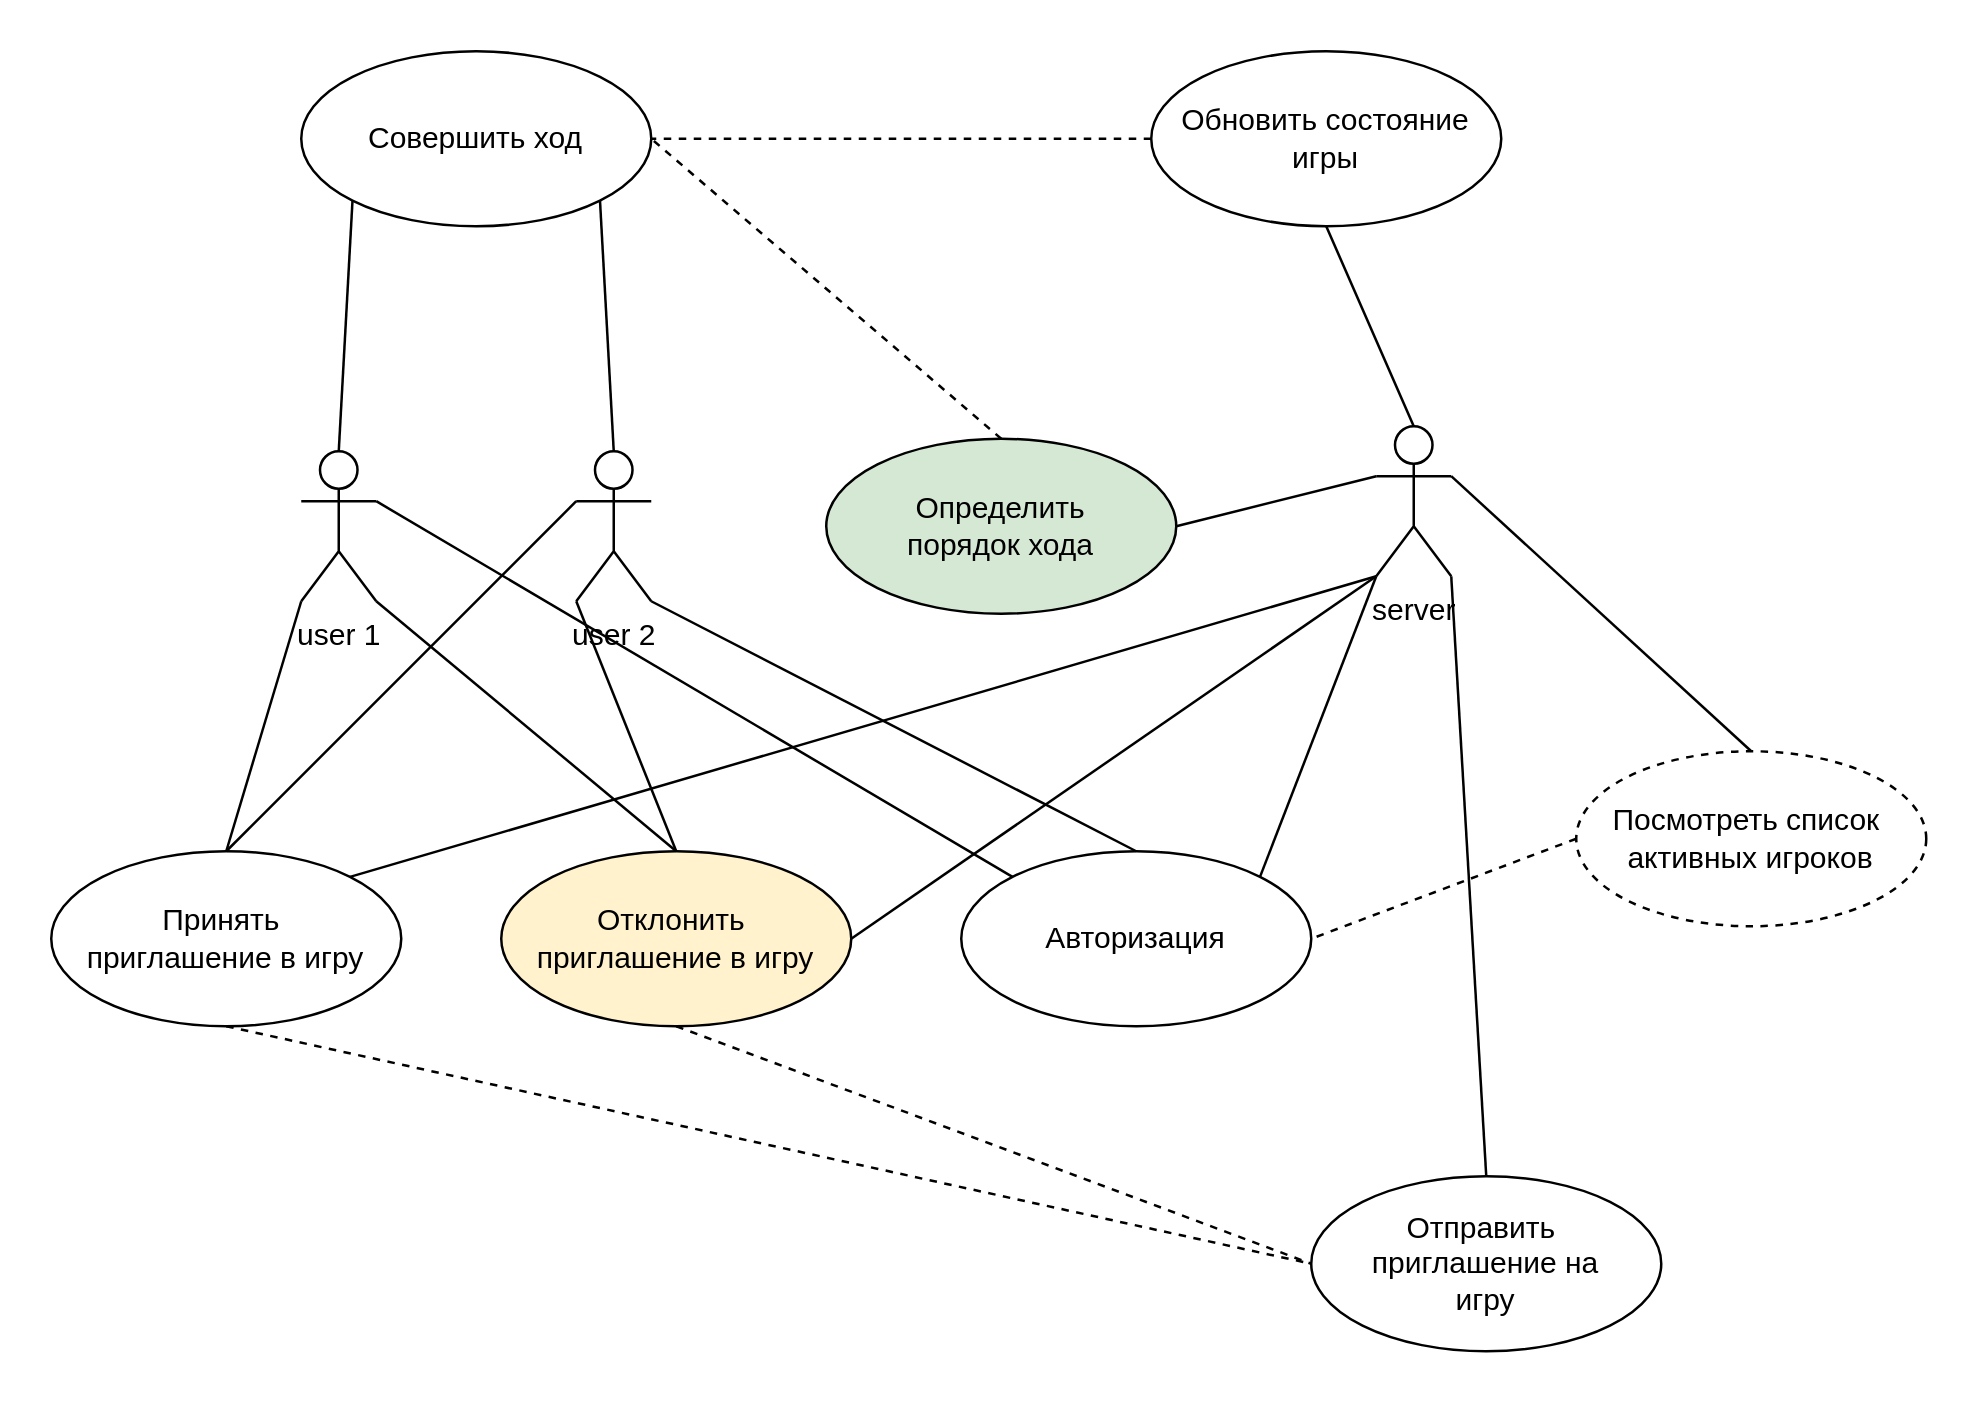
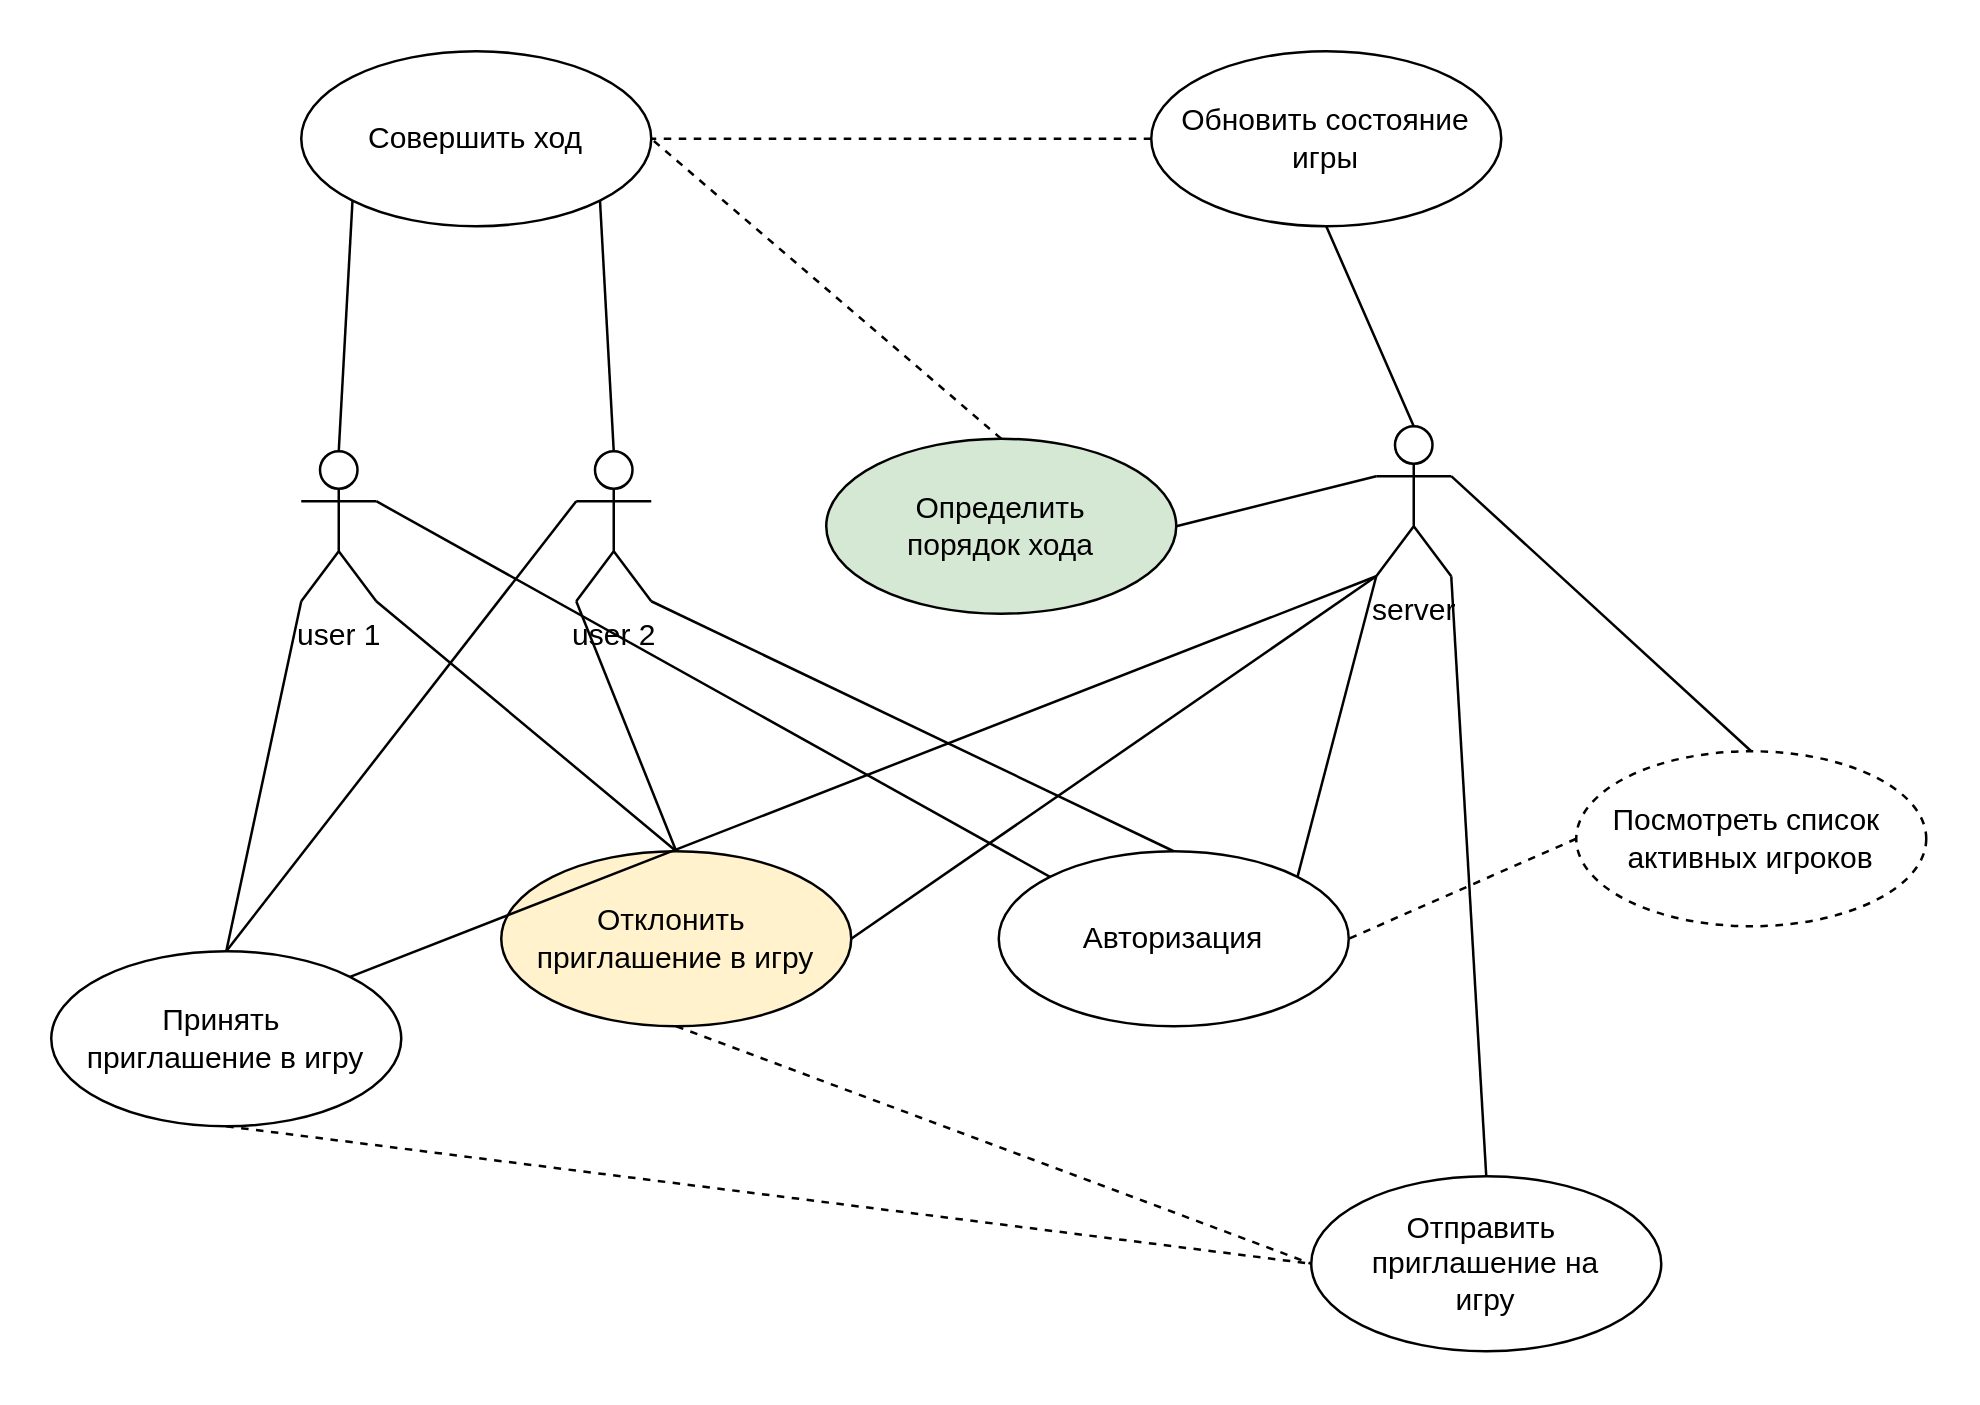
(226, 939) -> (226, 1039)
(1136, 939) -> (1174, 939)
